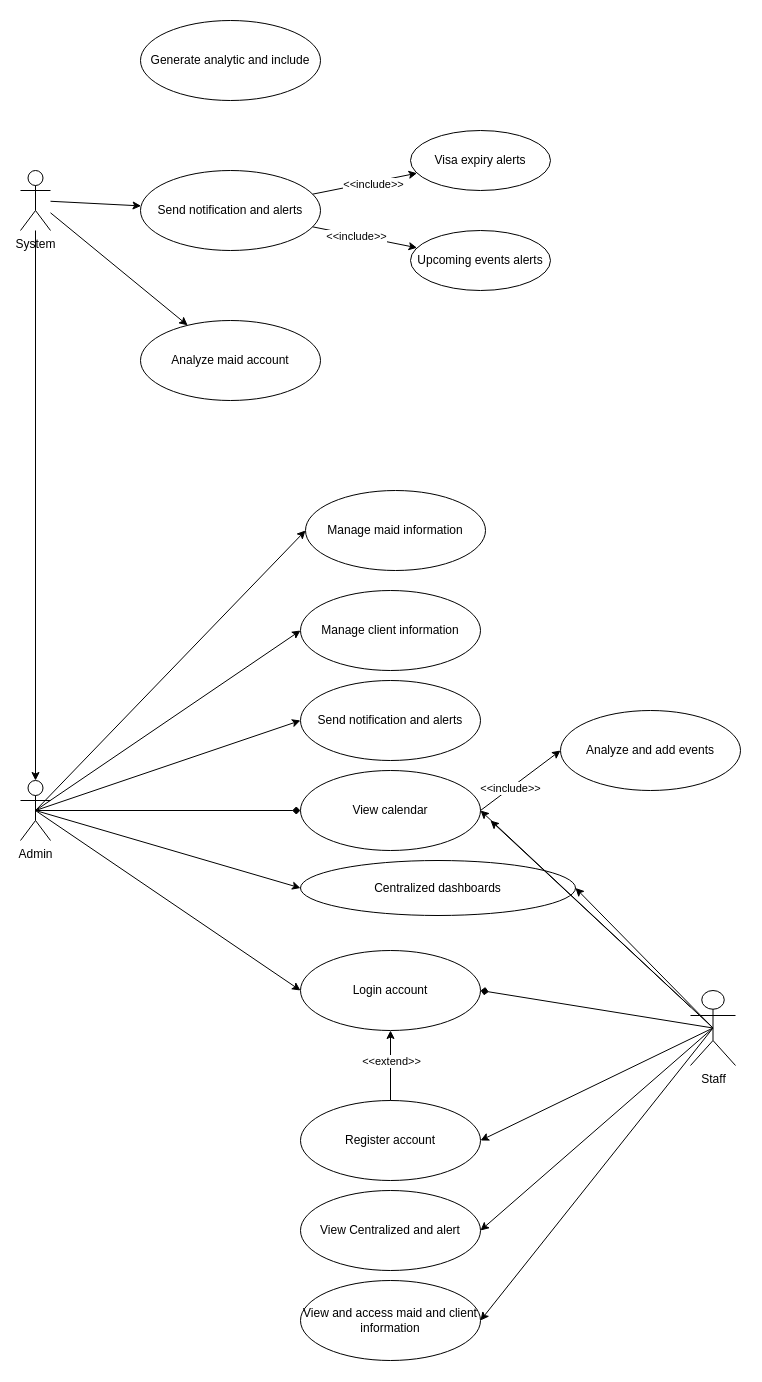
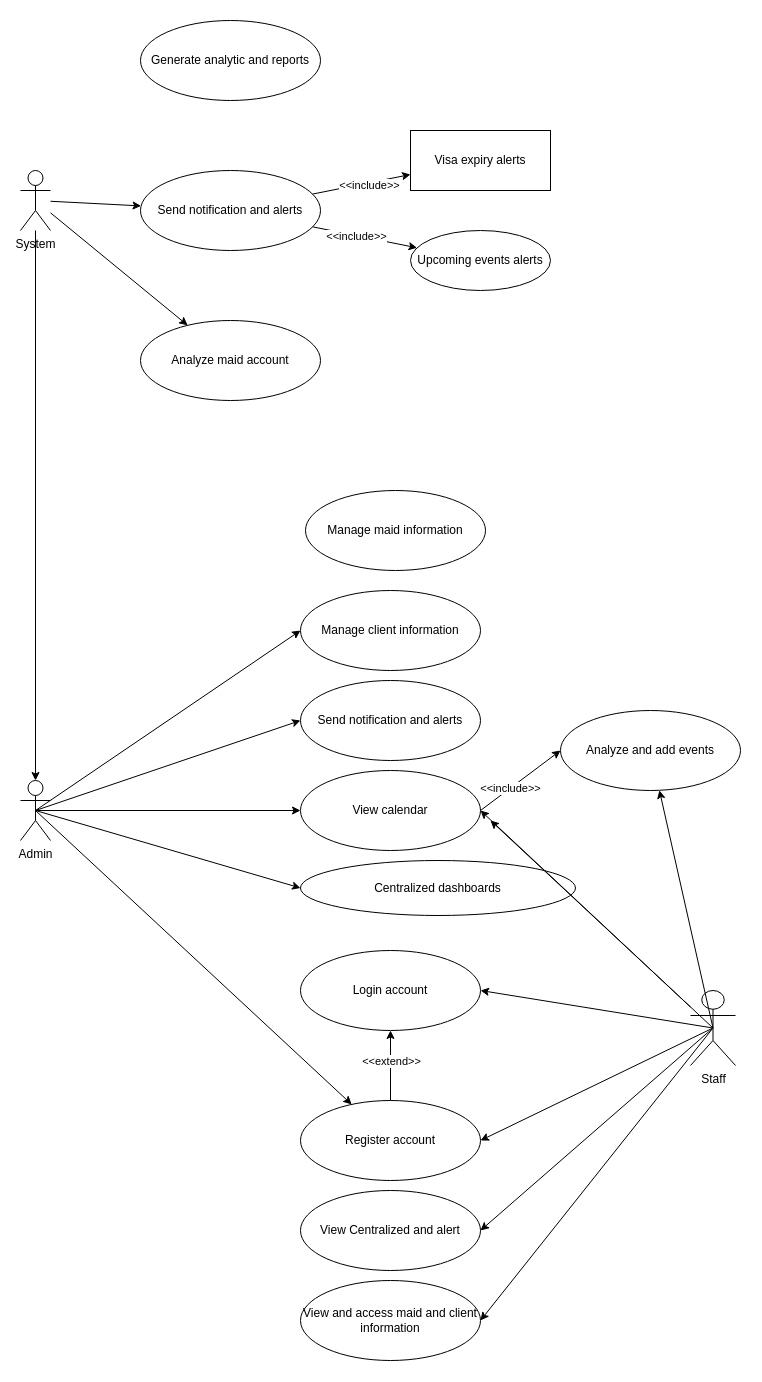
(231, 61) -> (231, 61)
(481, 161) -> (481, 161)
(172, 669) -> (195, 958)
(292, 811) -> (292, 811)
(171, 902) -> none
(635, 948) -> (686, 909)
(489, 992) -> (488, 992)
